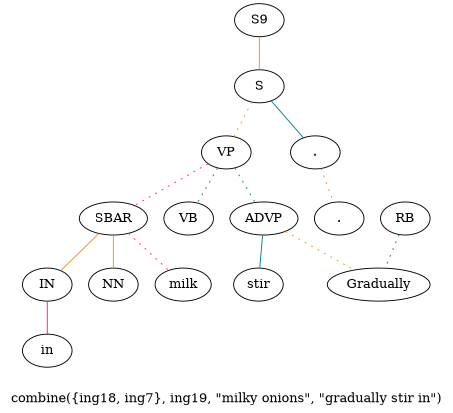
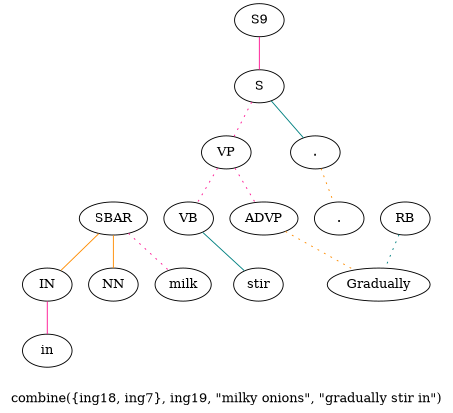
(259, 53) -> (259, 53)
(243, 119) -> (243, 119)
(171, 185) -> none
(207, 185) -> (207, 185)
(245, 185) -> (245, 185)
(261, 252) -> (224, 252)
